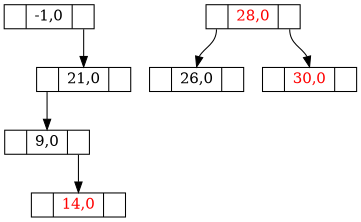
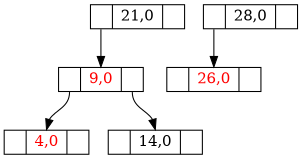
(49, 17) -> none
(253, 17) -> (250, 17)
(197, 79) -> (214, 79)
(310, 79) -> none
none -> (47, 142)
(47, 142) -> (101, 79)
(78, 205) -> (155, 142)
